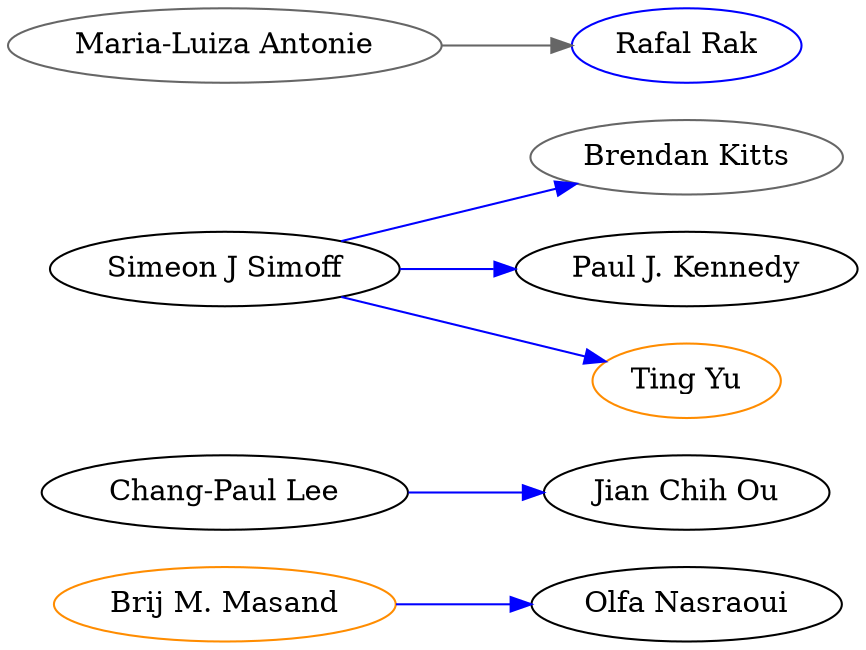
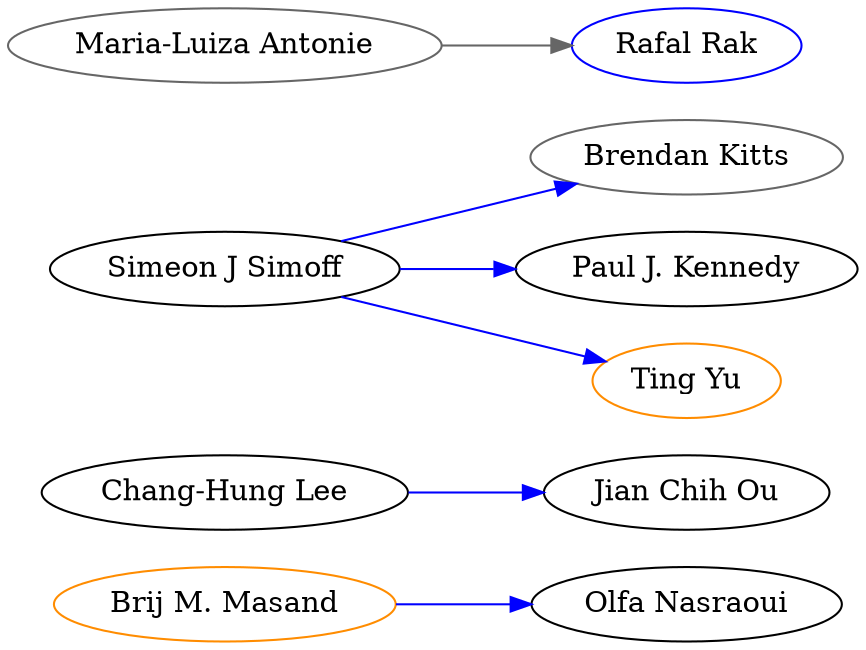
(225, 493) -> (225, 493)
